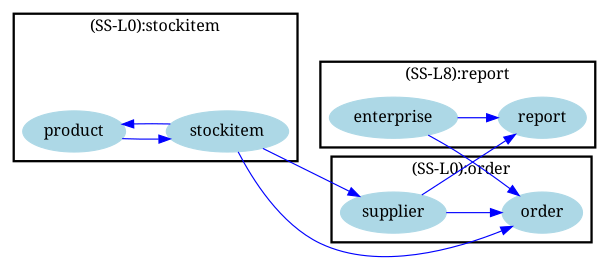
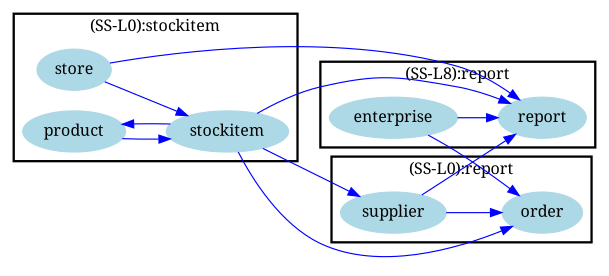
none -> (74, 70)
none -> (376, 78)
(462, 170) -> (462, 170)
